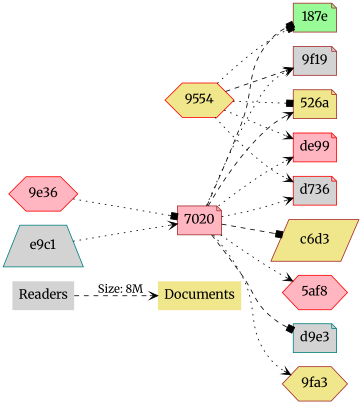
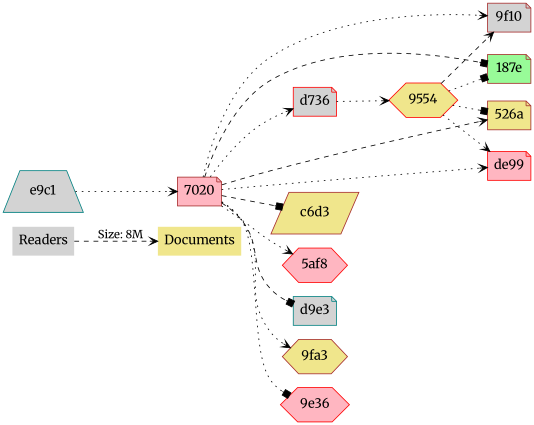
(315, 61) -> (509, 18)
(252, 154) -> (359, 101)
(121, 207) -> (257, 321)
